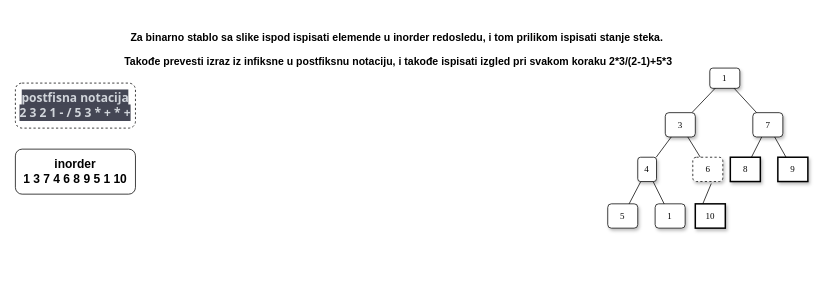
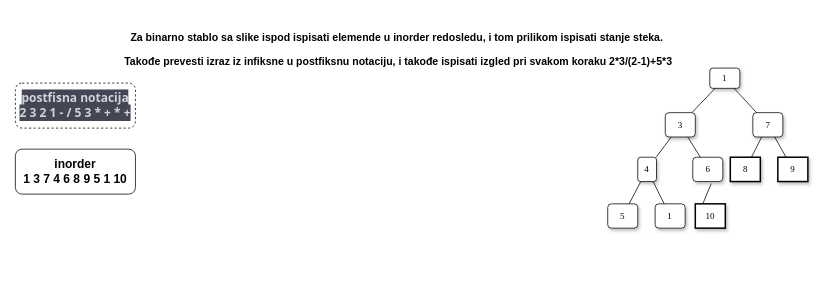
(707, 169) -> (707, 169)
